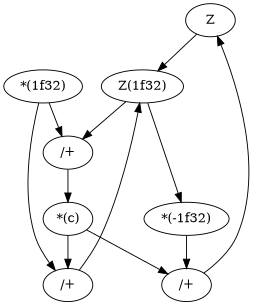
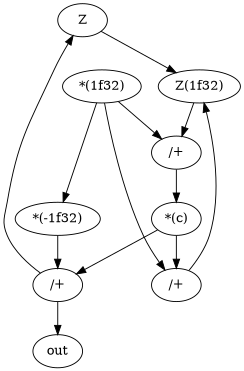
(163, 148) -> (81, 148)
none -> (58, 351)
